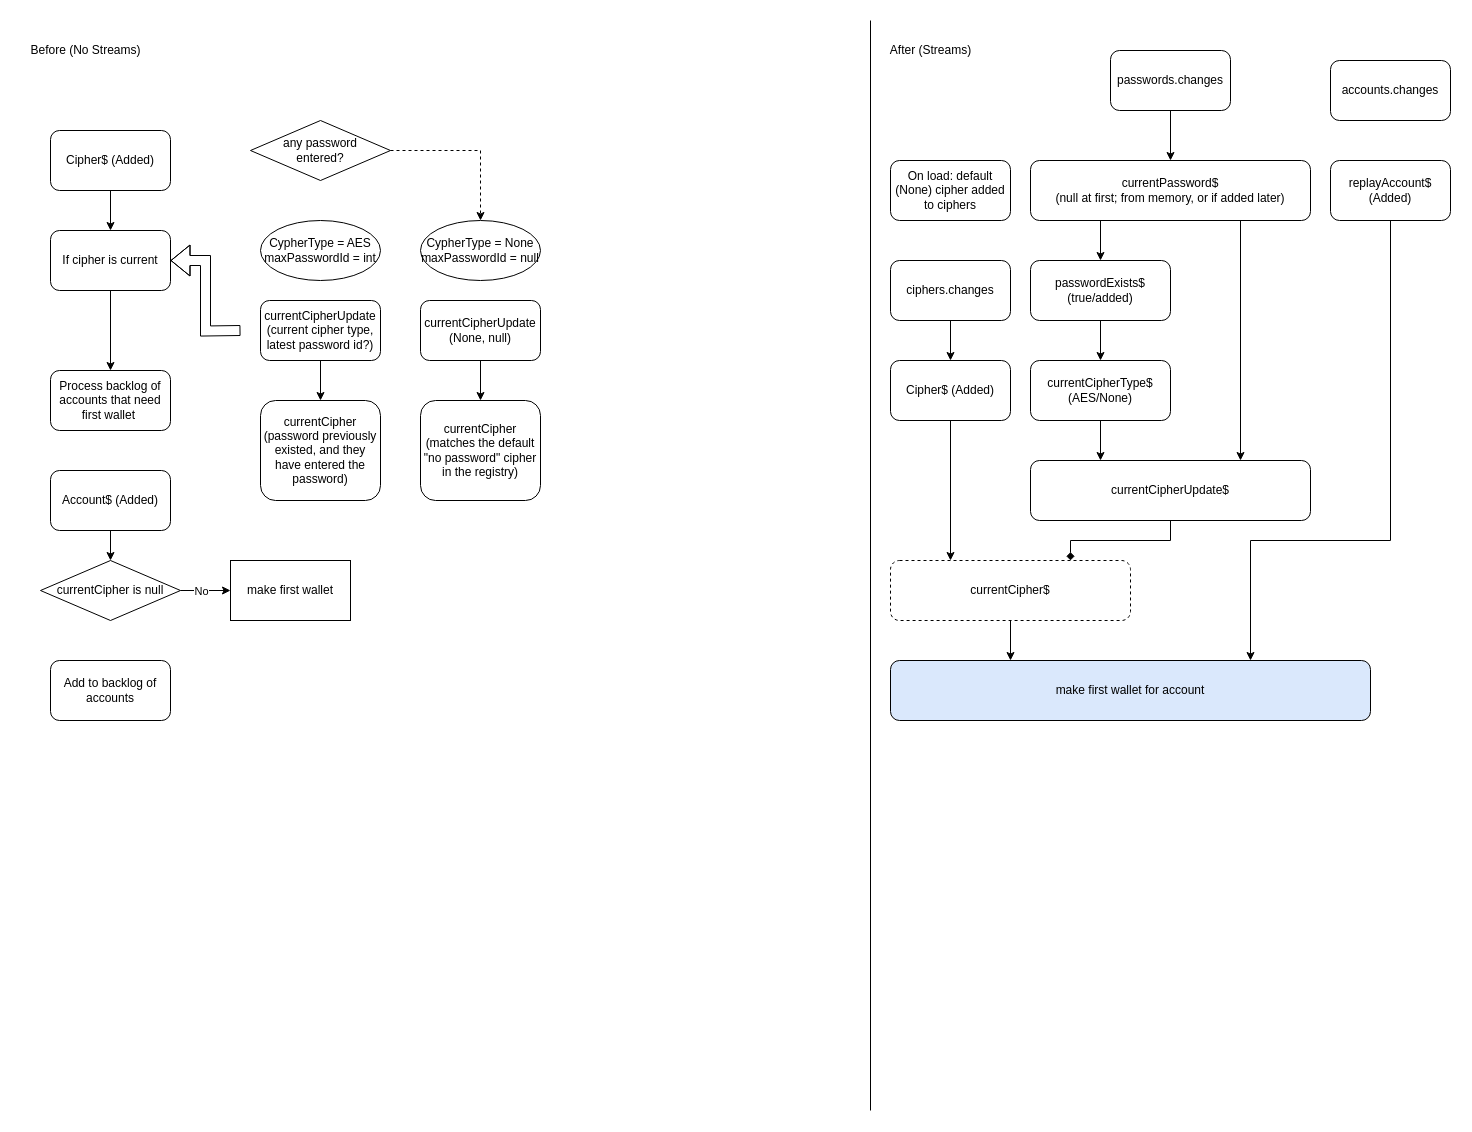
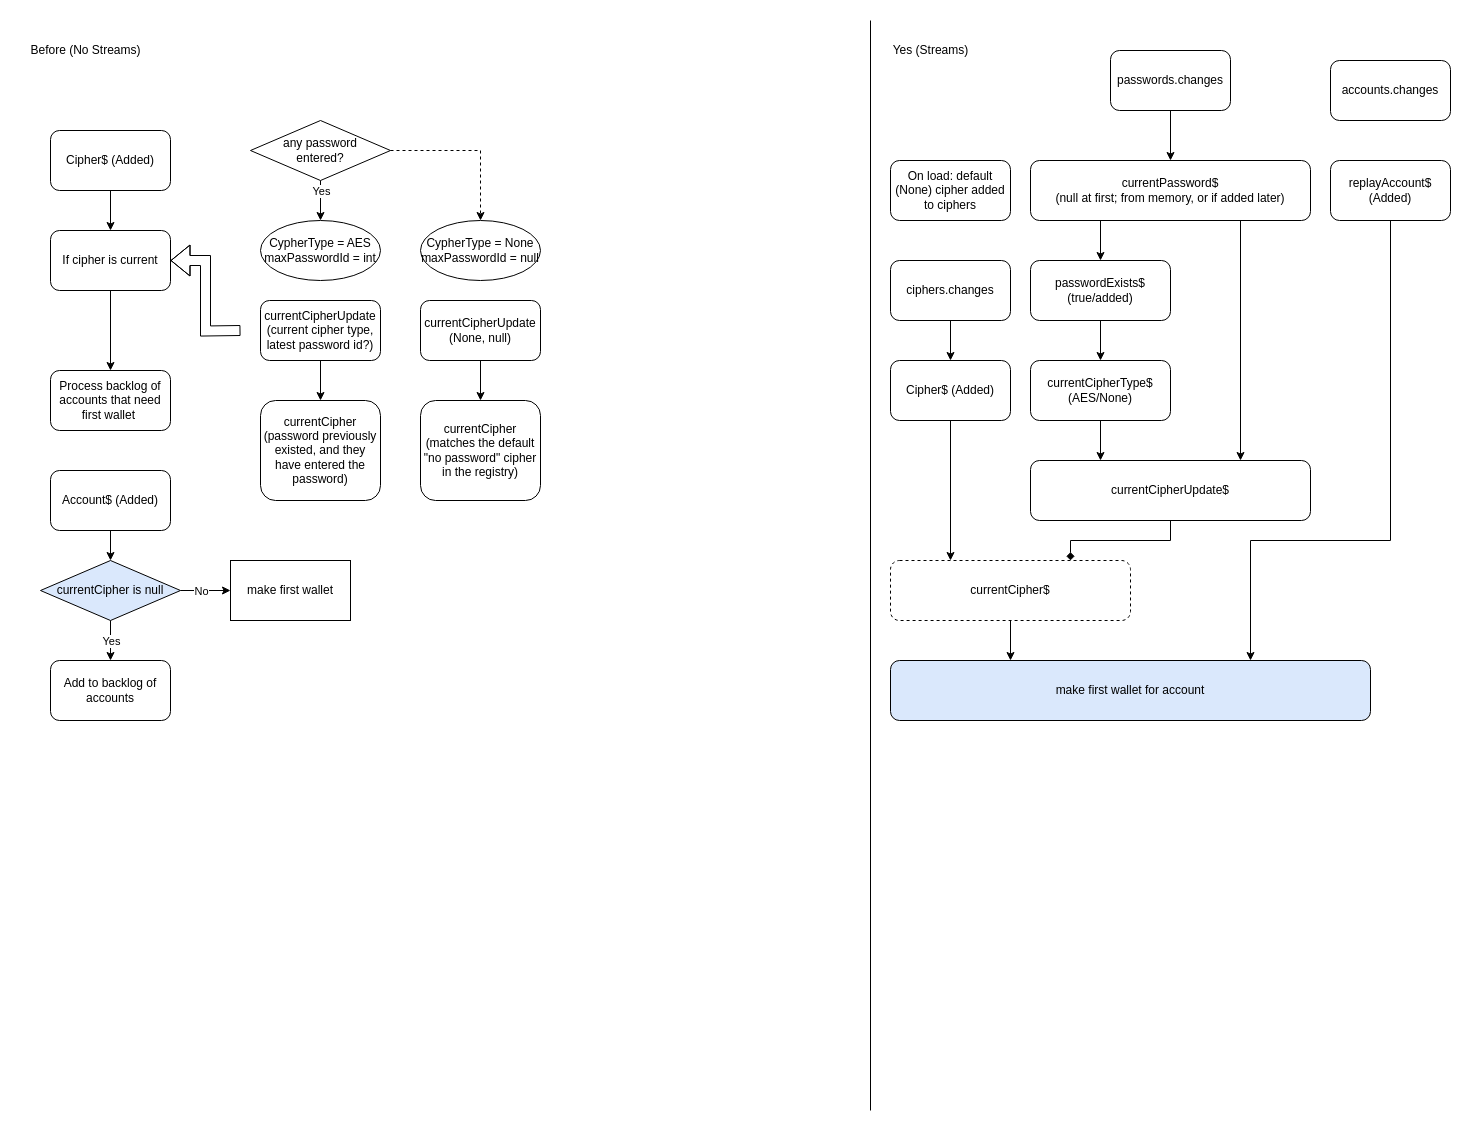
(931, 51) -> (931, 51)
none -> (321, 197)
(111, 591) -> (111, 591)
none -> (111, 637)
